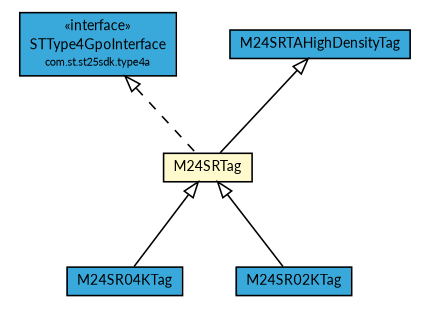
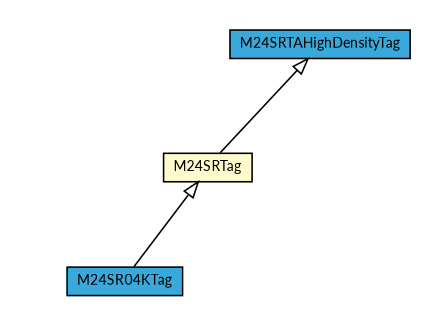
(97, 44) -> none
(293, 281) -> none
